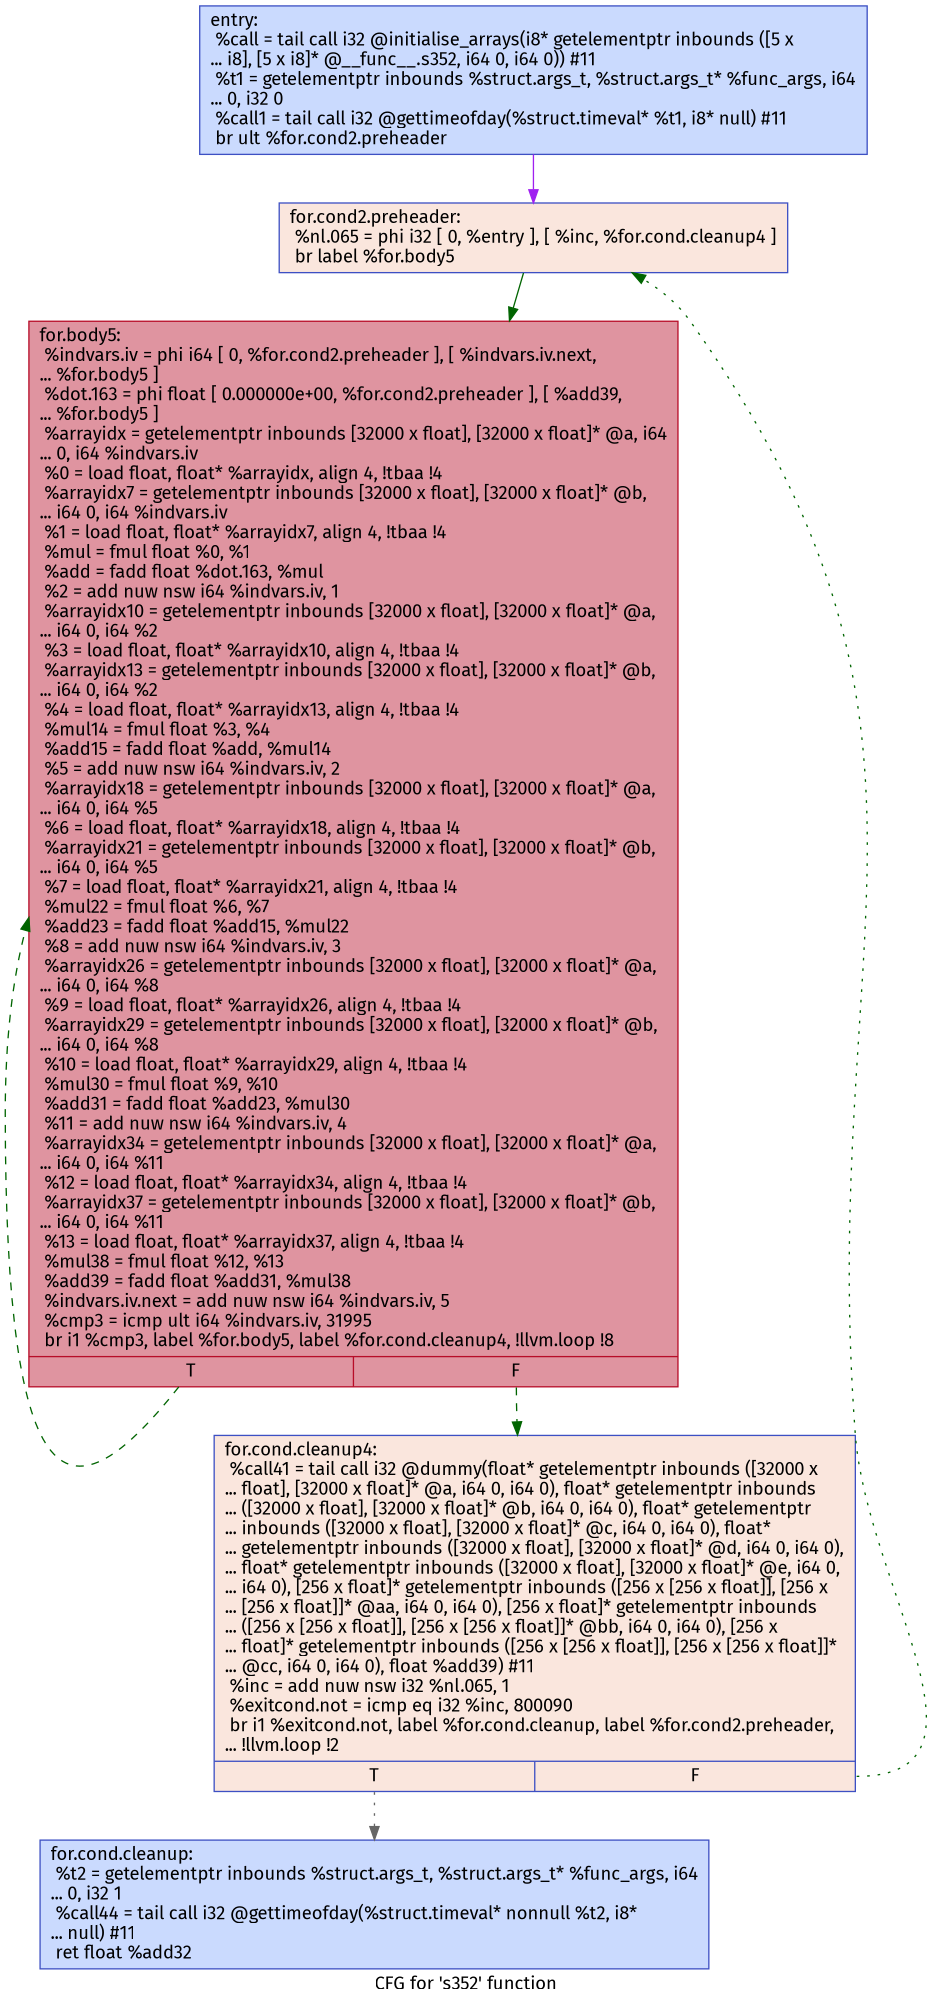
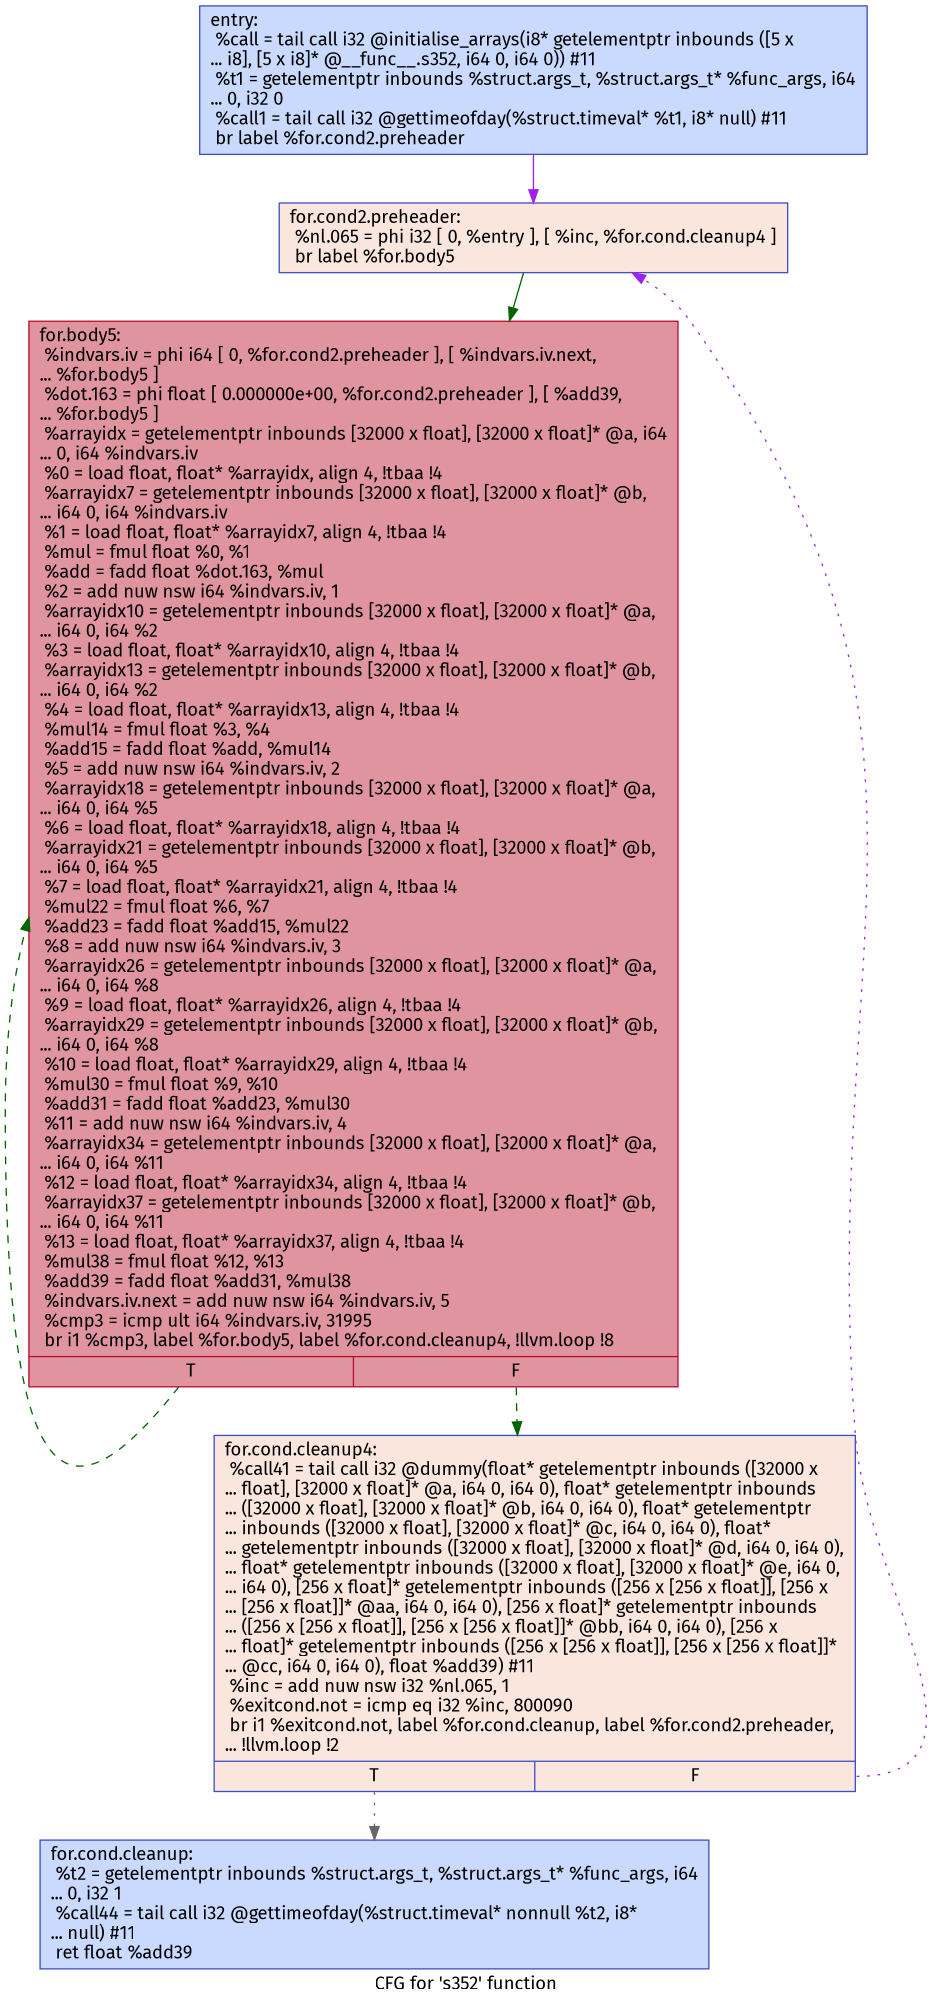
(329, 139) -> (338, 139)
(859, 1025) -> (859, 1025)
(122, 1953) -> (122, 1953)
